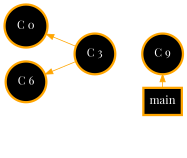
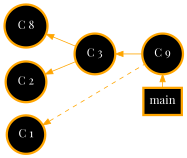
(26, 26) -> (26, 26)
none -> (133, 54)
(26, 82) -> (26, 82)
none -> (26, 135)
